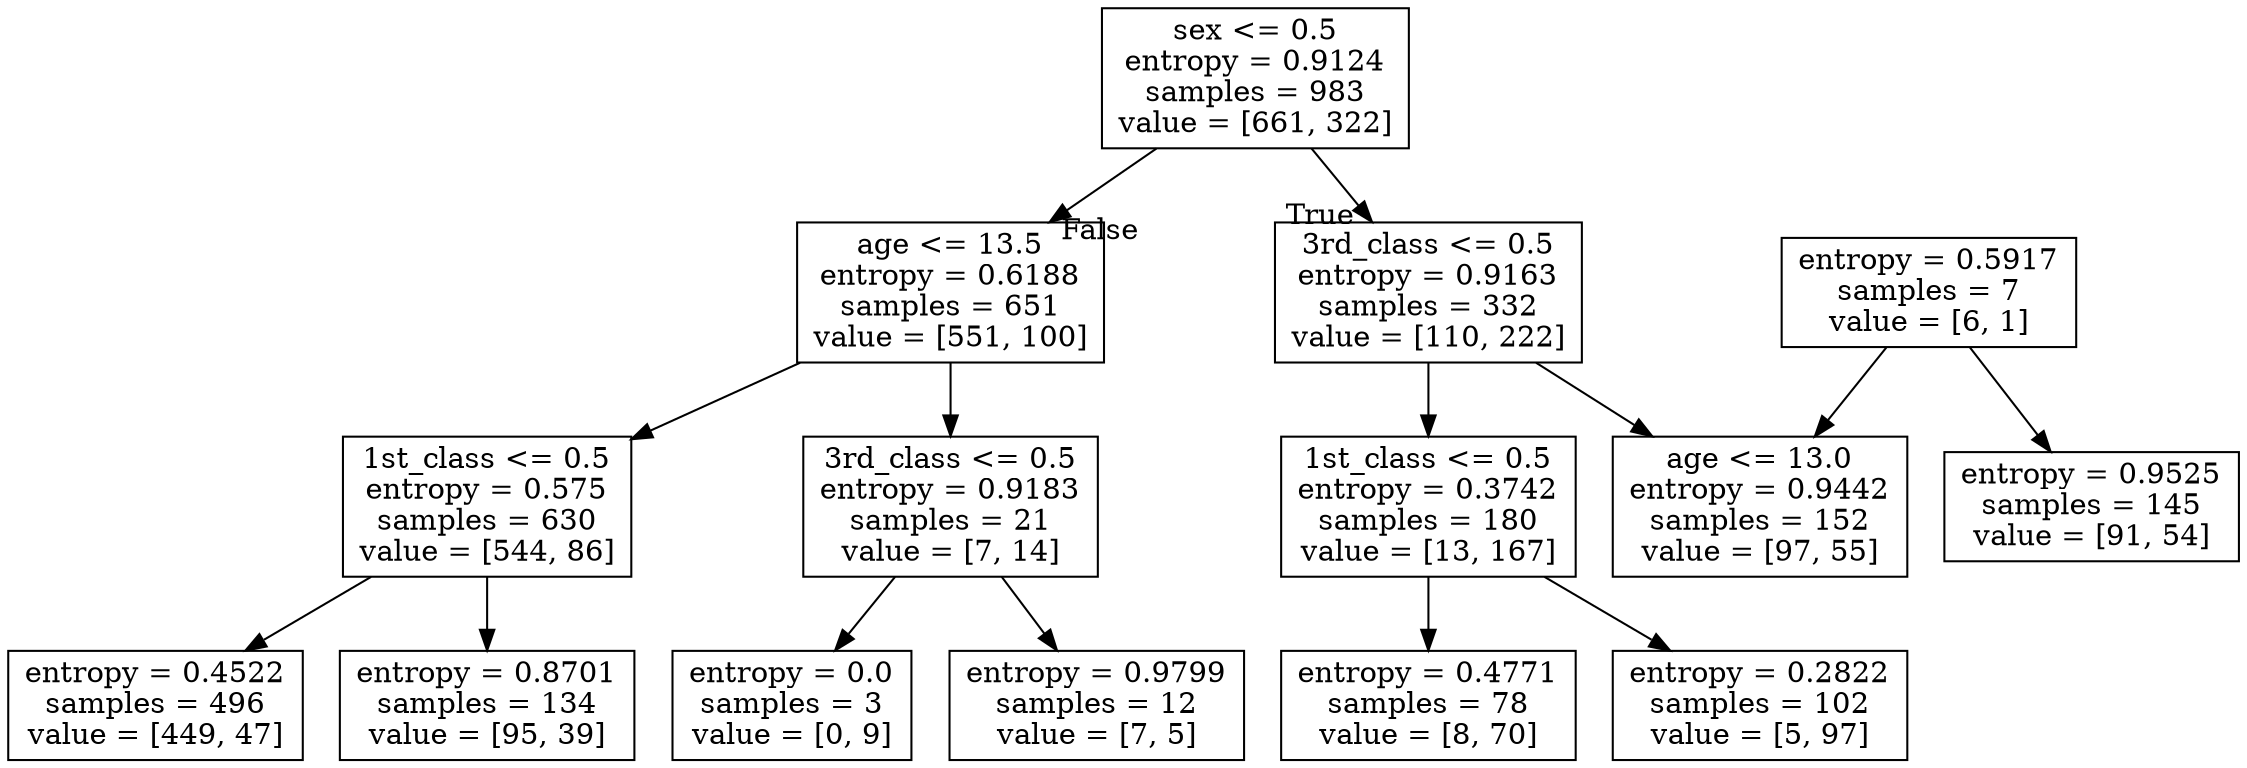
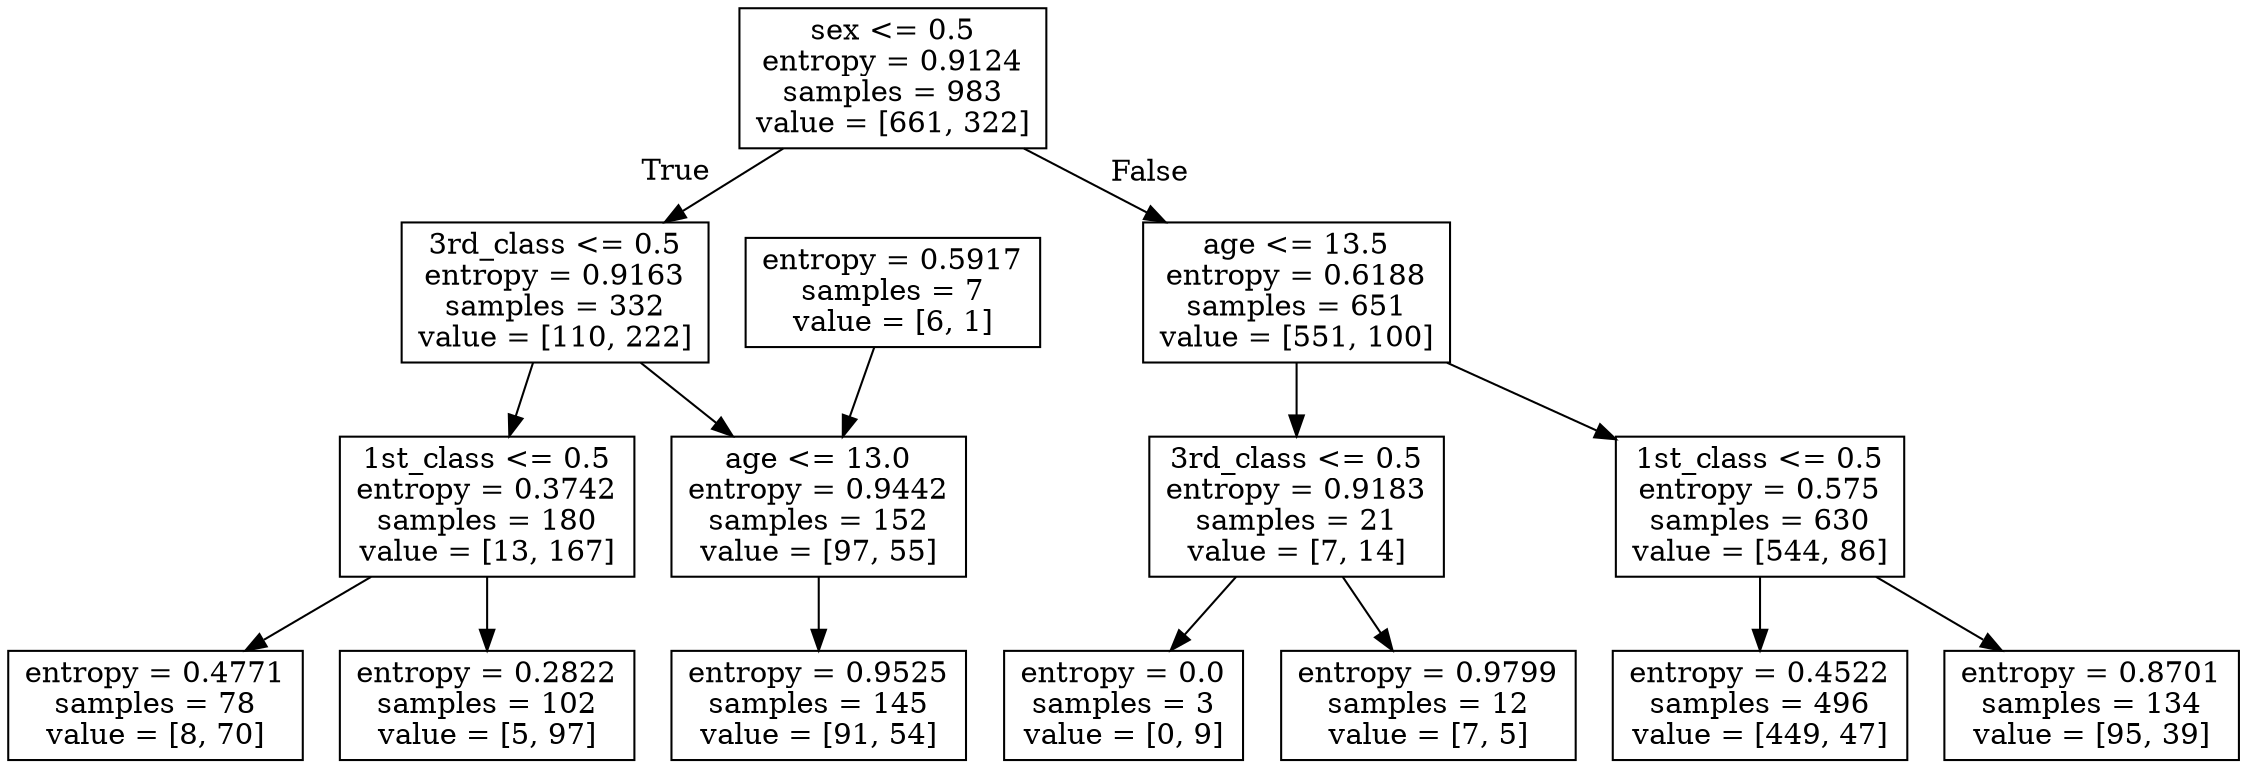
(2004, 391) -> (819, 603)
